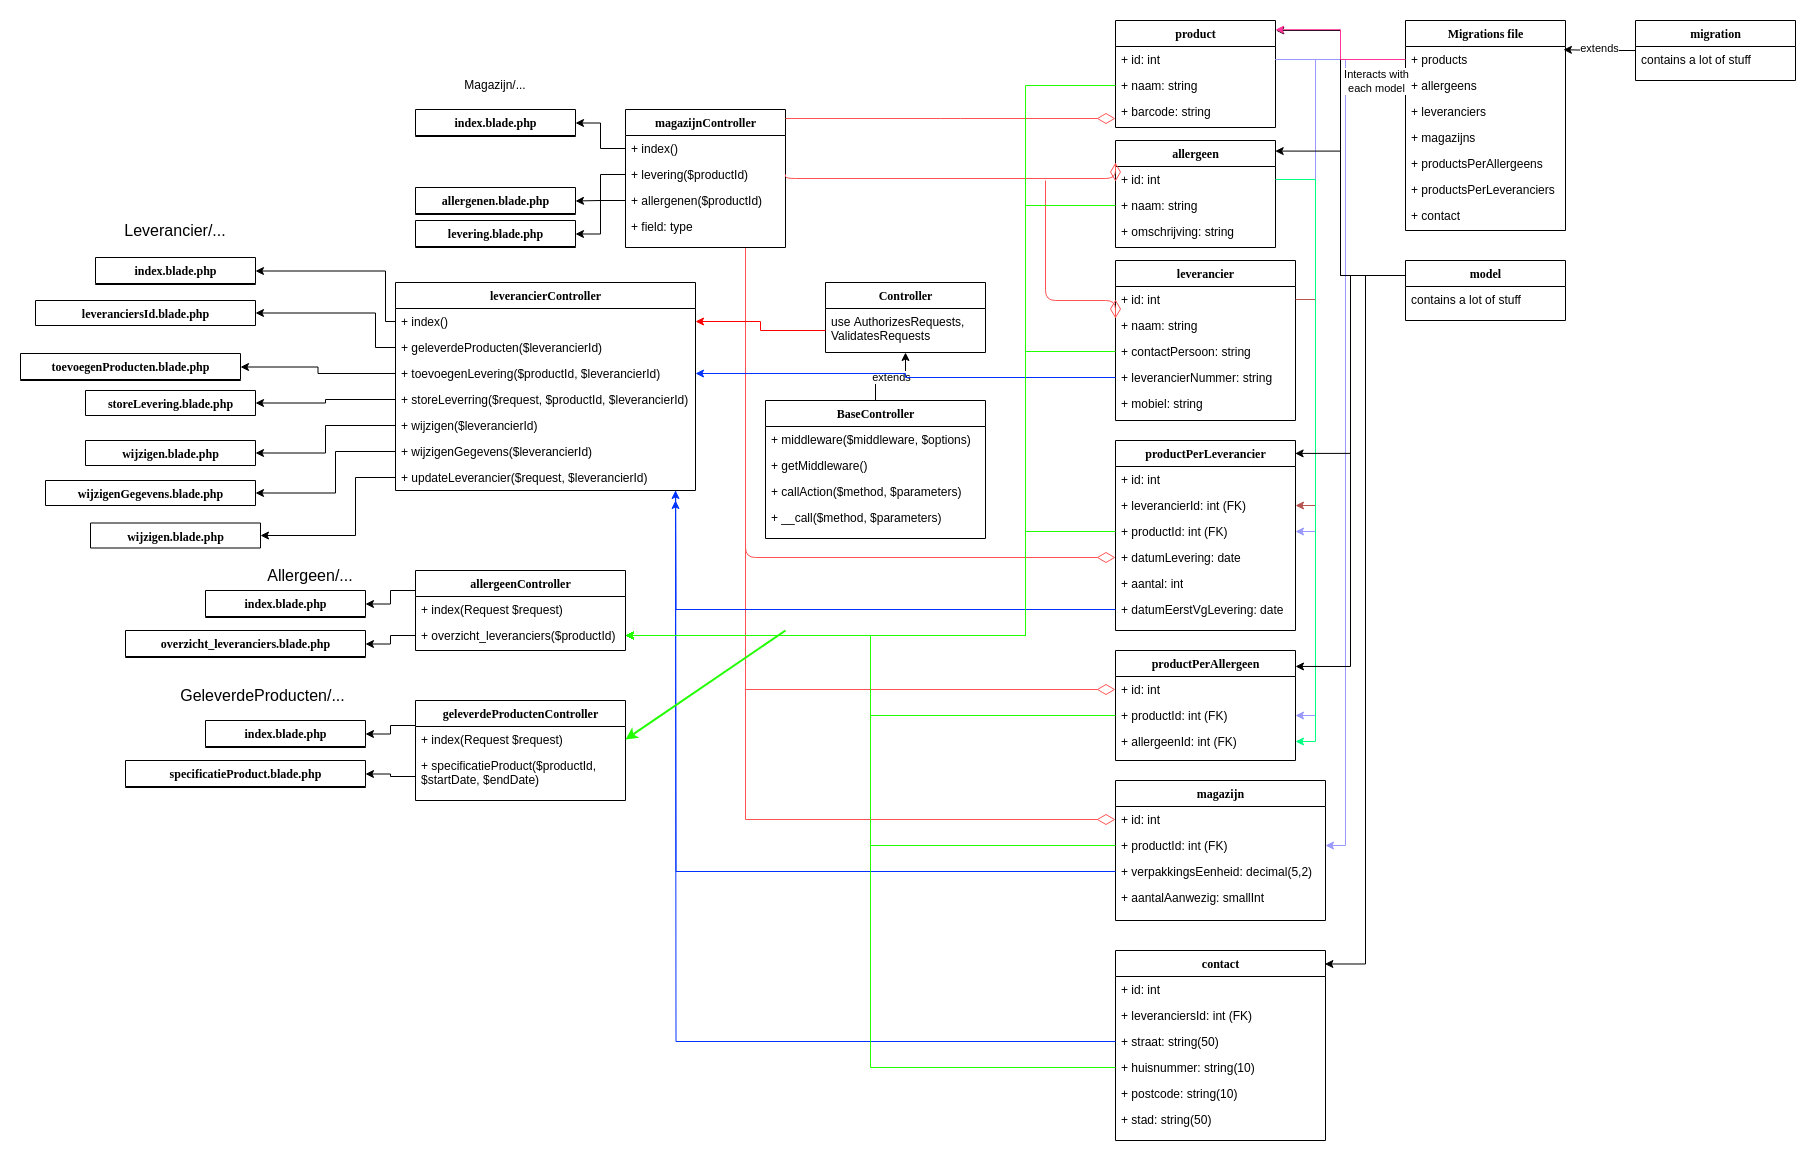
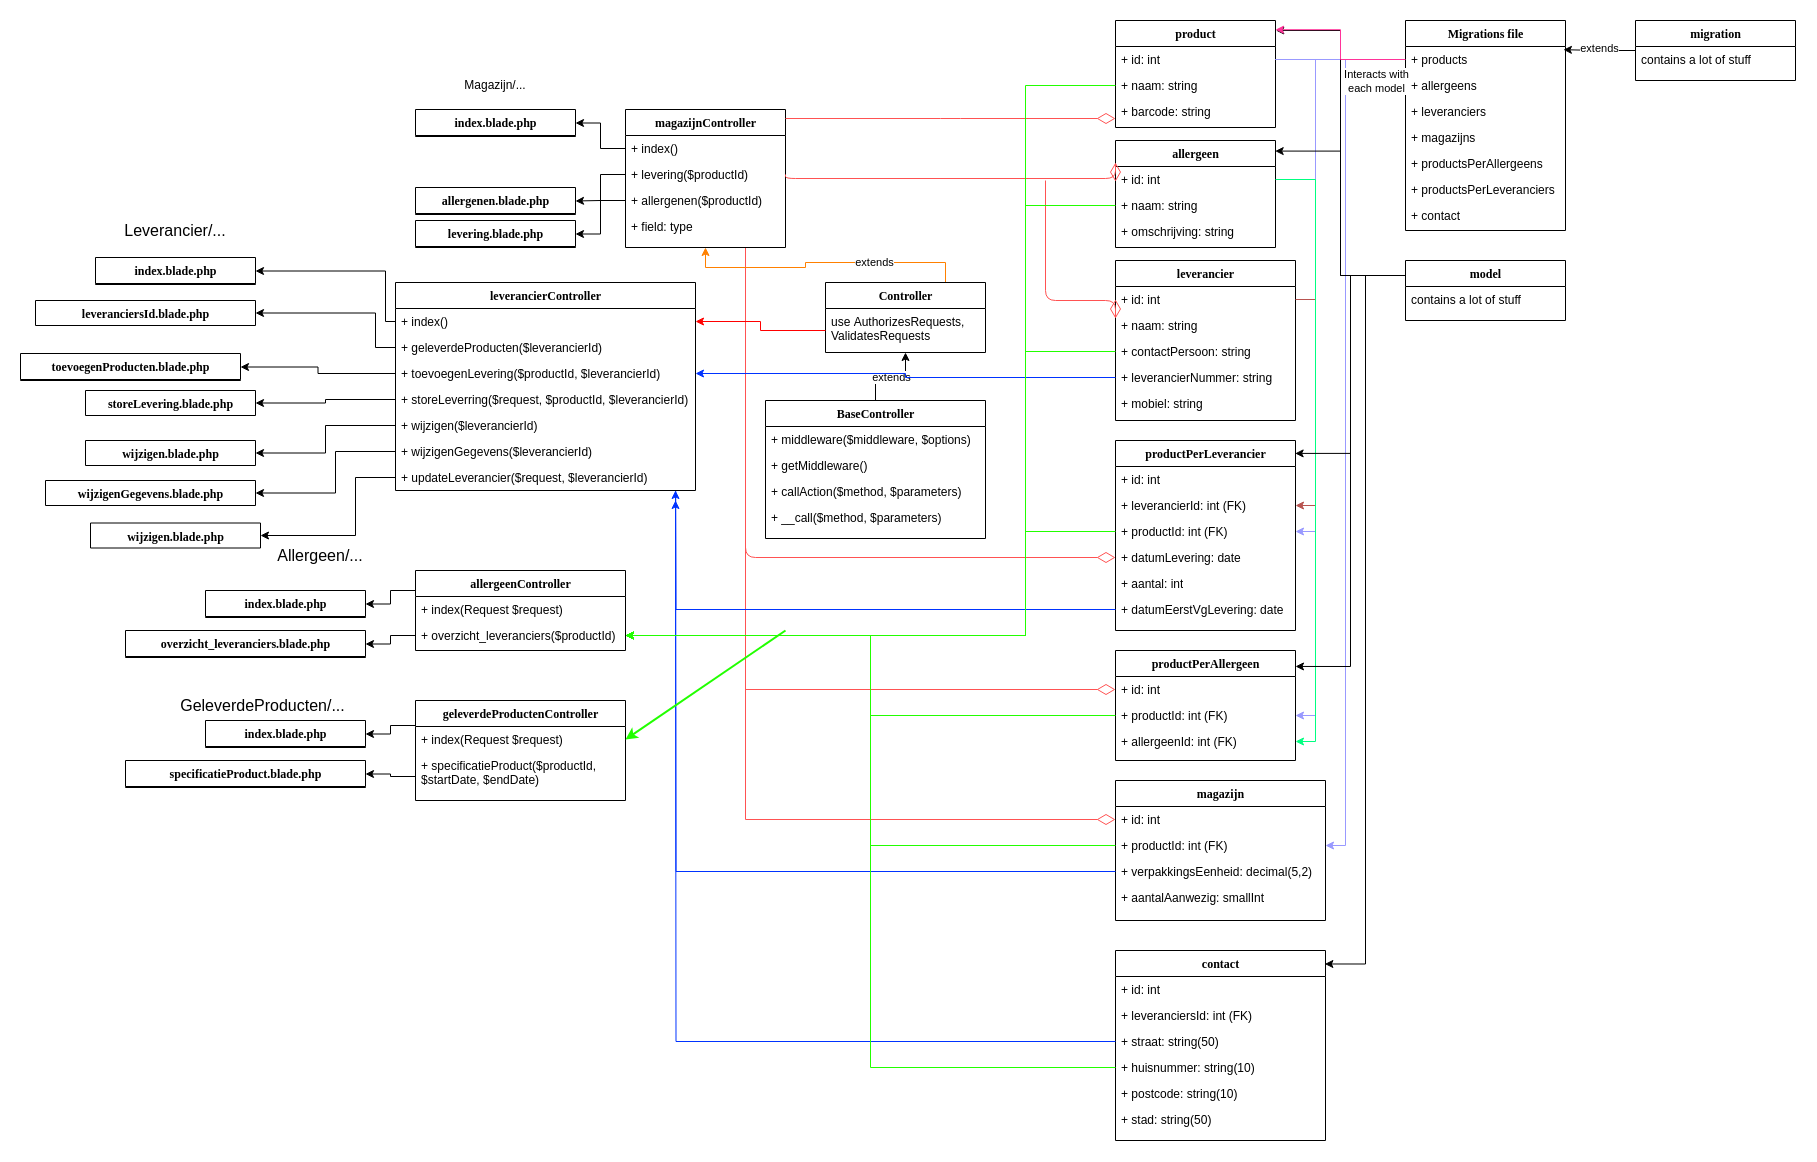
none -> (826, 263)
(311, 576) -> (321, 556)
(263, 696) -> (263, 706)
